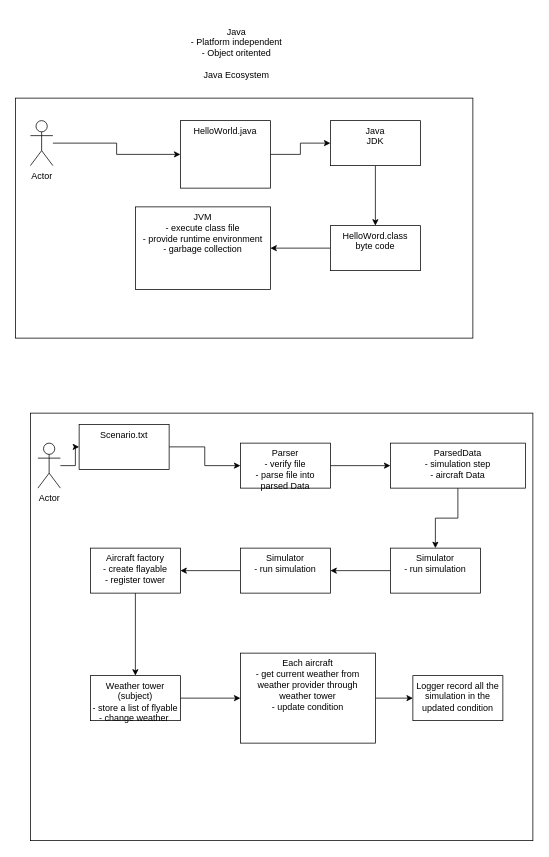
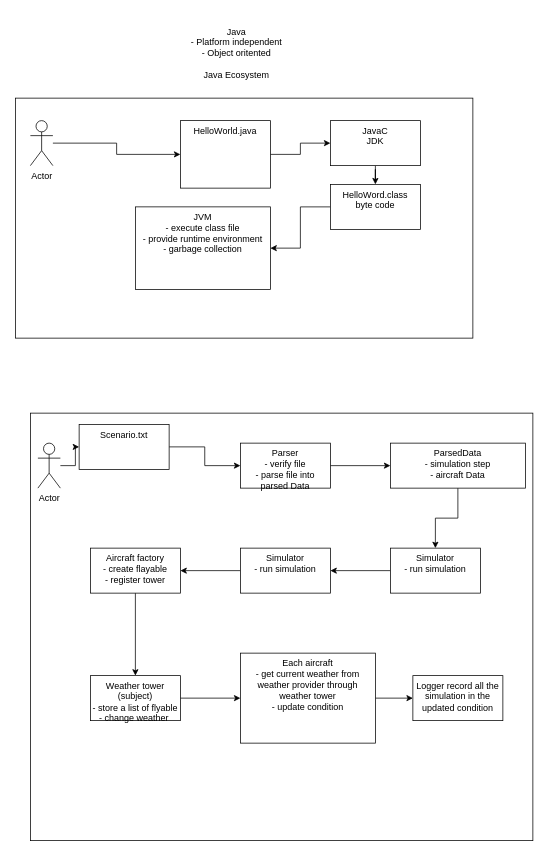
(375, 136) -> (375, 136)
(375, 248) -> (375, 207)
